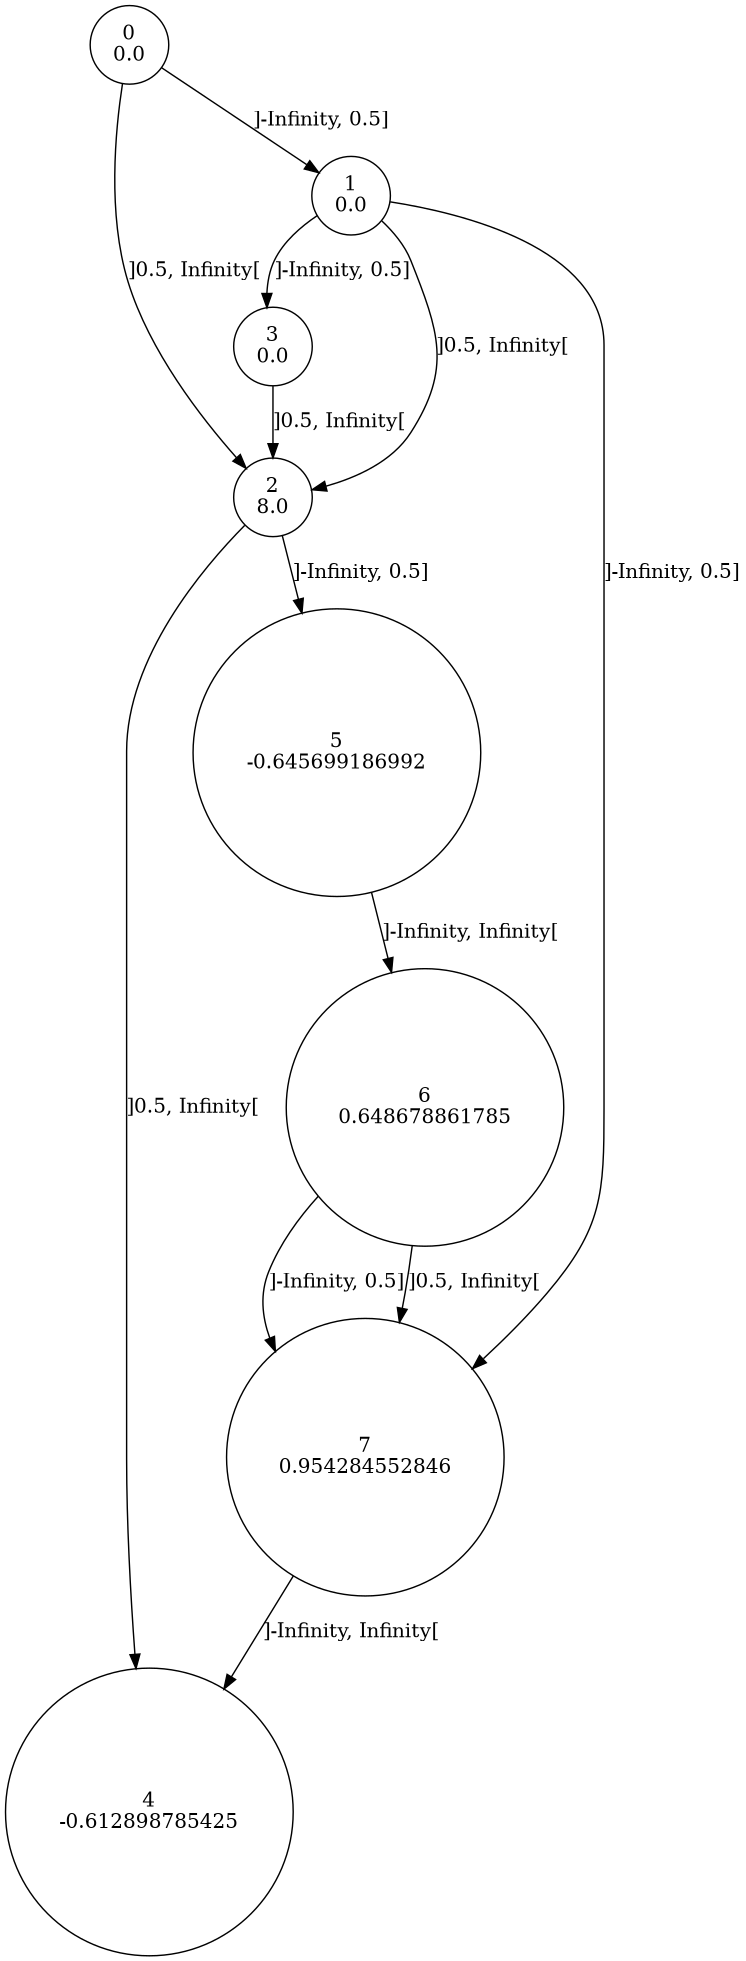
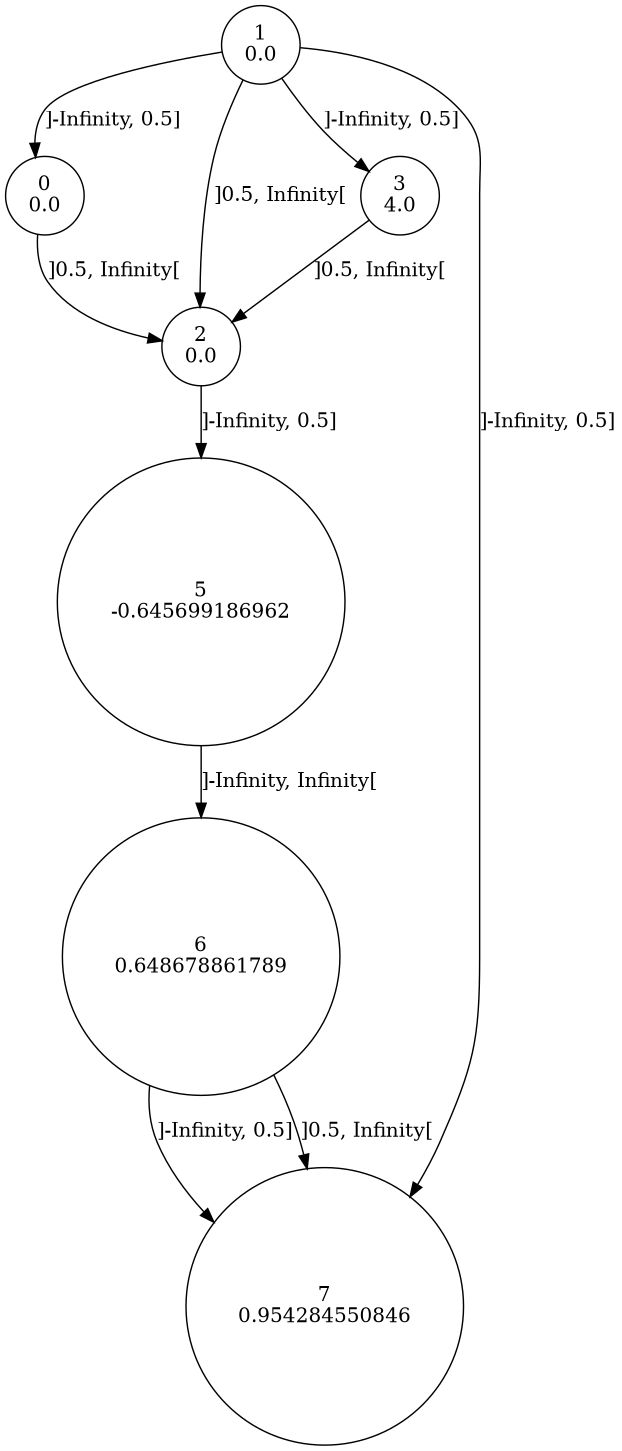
(234, 116) -> (113, 76)
(273, 347) -> (400, 196)
(273, 497) -> (201, 346)
(337, 753) -> (201, 602)
(425, 1107) -> (201, 957)
(365, 1457) -> (325, 1306)
(149, 1812) -> none
